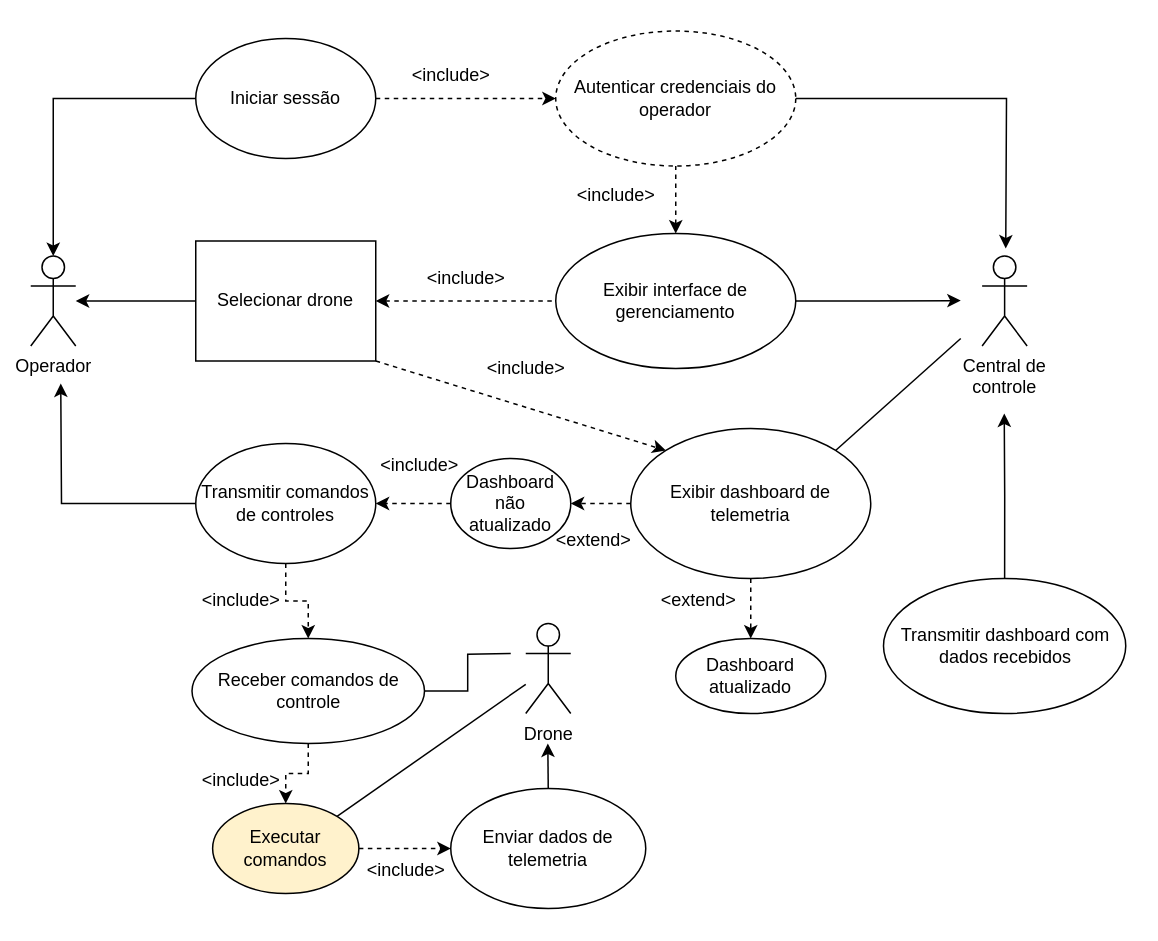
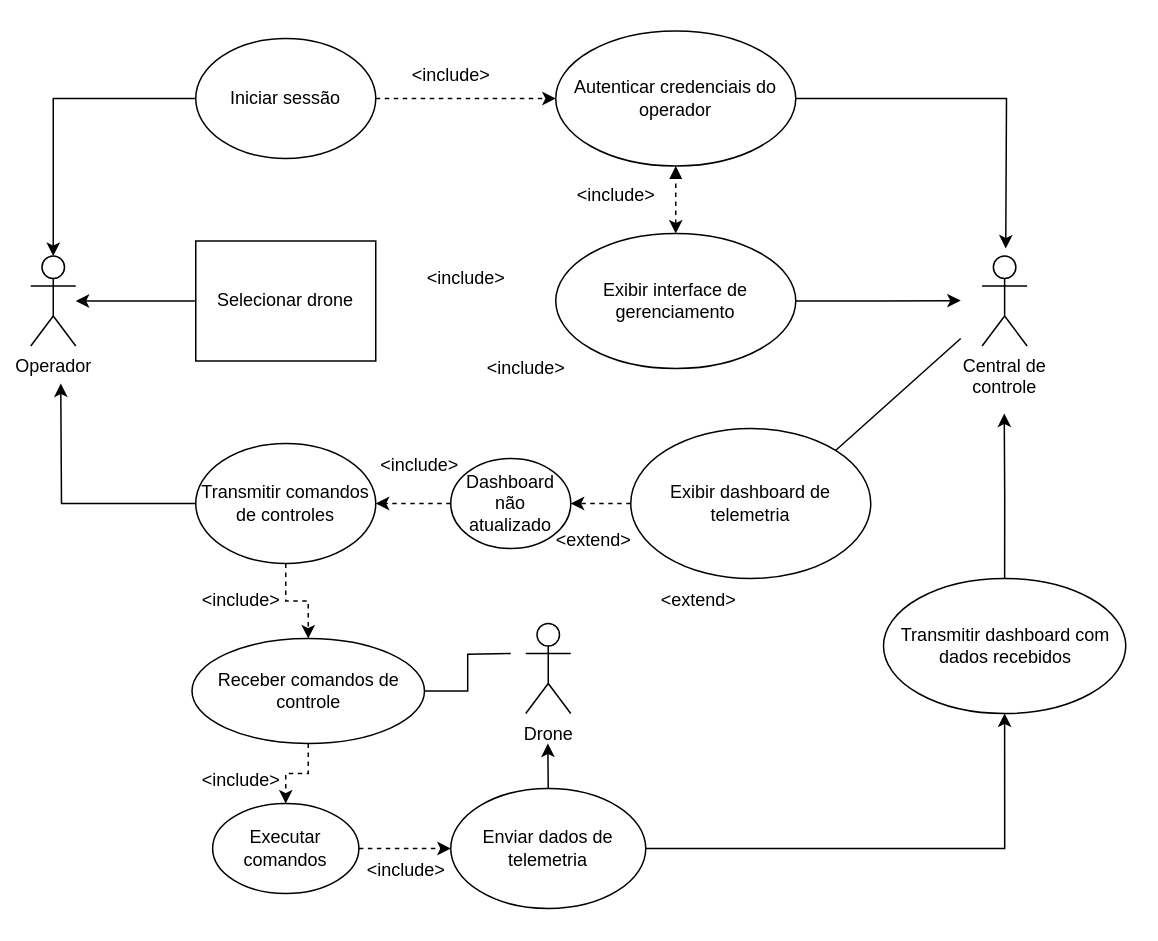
(676, 98) -> (676, 98)
(676, 173) -> (676, 179)
(469, 301) -> none
(516, 404) -> none
(751, 603) -> none
(751, 676) -> none
(431, 750) -> none
(286, 848) -> (286, 848)
none -> (887, 848)
